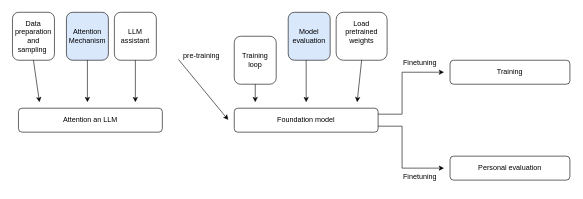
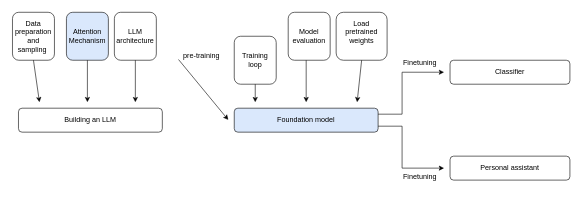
(135, 36) -> (135, 36)
(309, 36) -> (309, 36)
(510, 72) -> (510, 72)
(90, 120) -> (90, 120)
(306, 120) -> (306, 120)
(510, 168) -> (510, 168)
